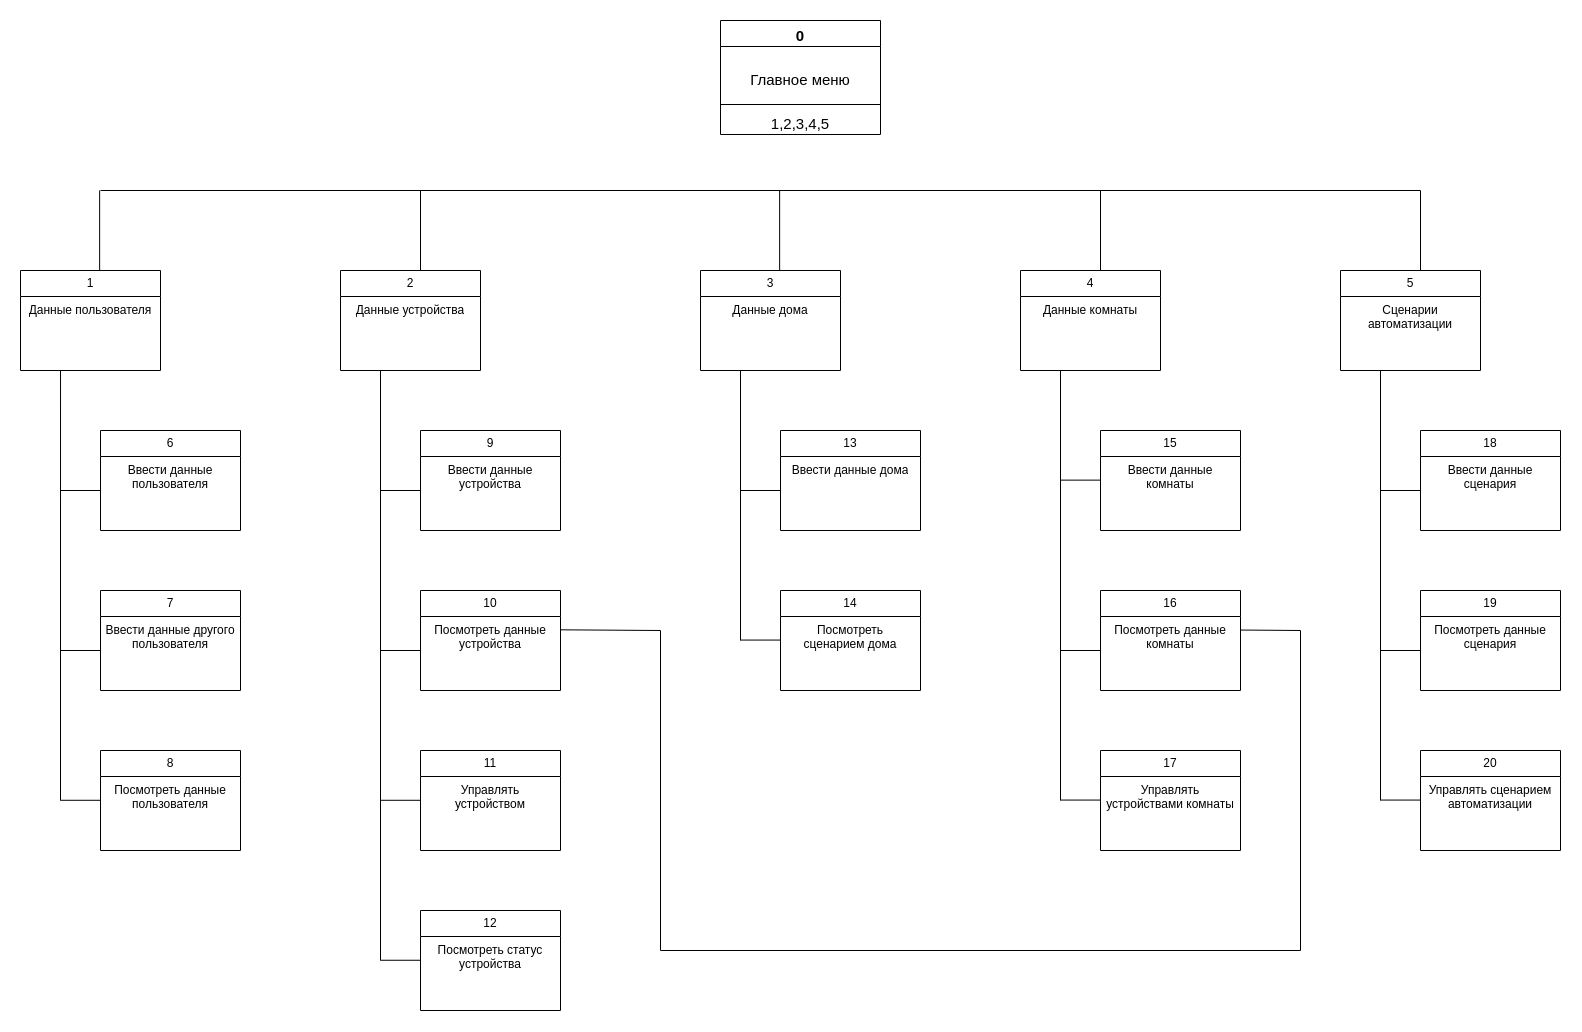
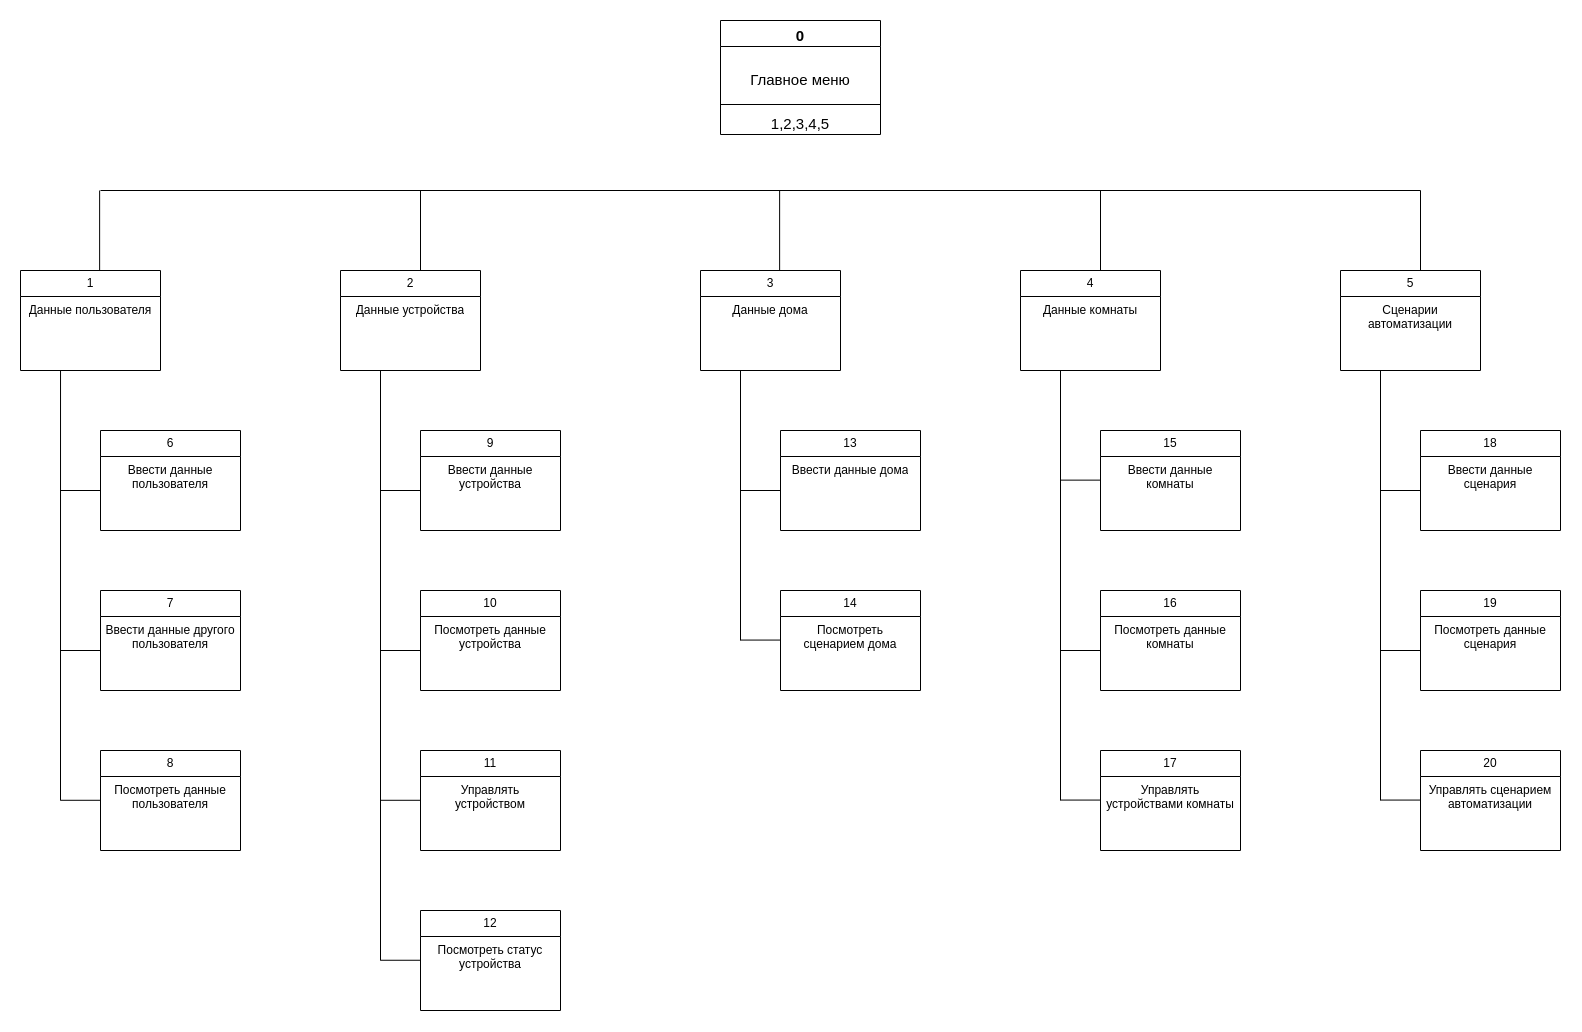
(961, 951) -> none
